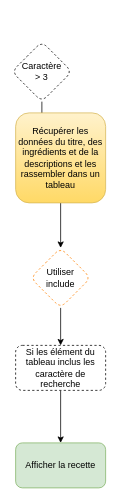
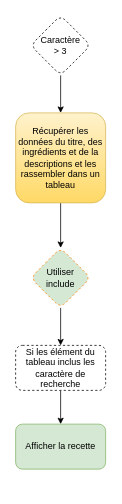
(42, 72) -> (60, 45)
(60, 278) -> (60, 278)
(60, 465) -> (60, 447)
